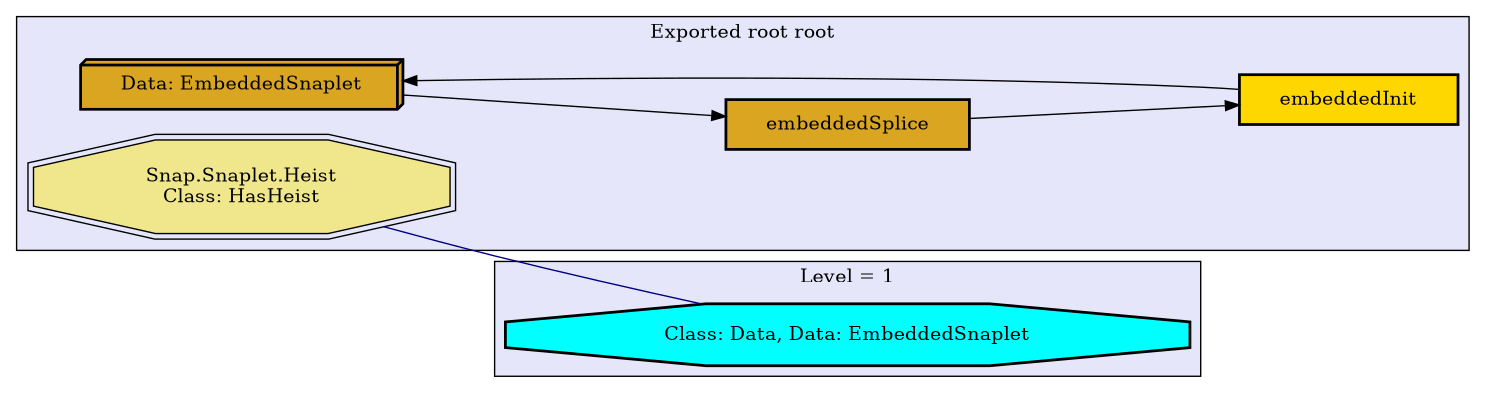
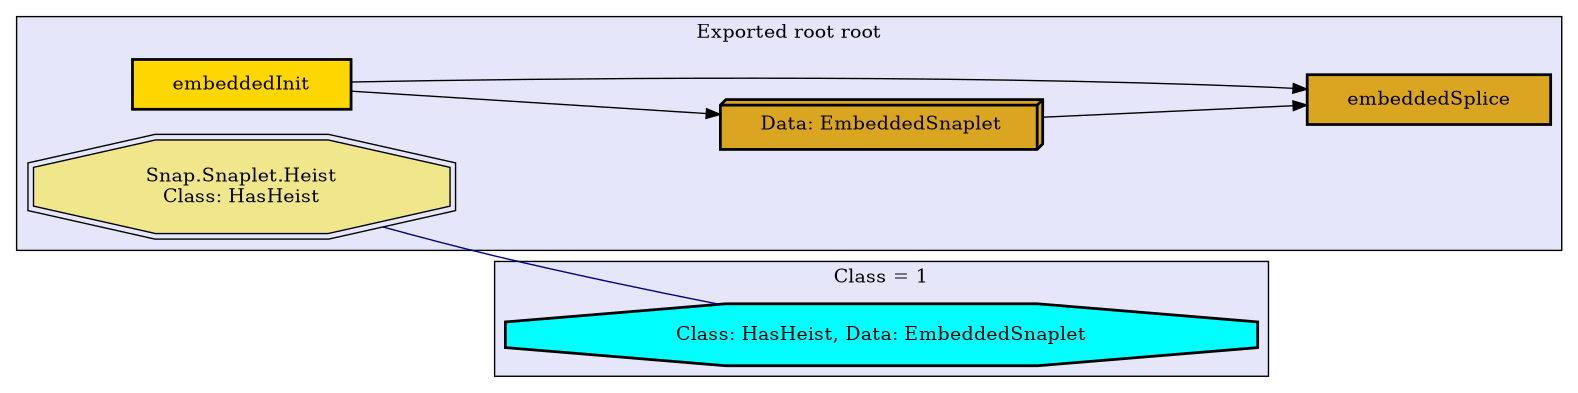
(1097, 112) -> (822, 78)
(848, 277) -> (882, 277)
(848, 335) -> (882, 335)
